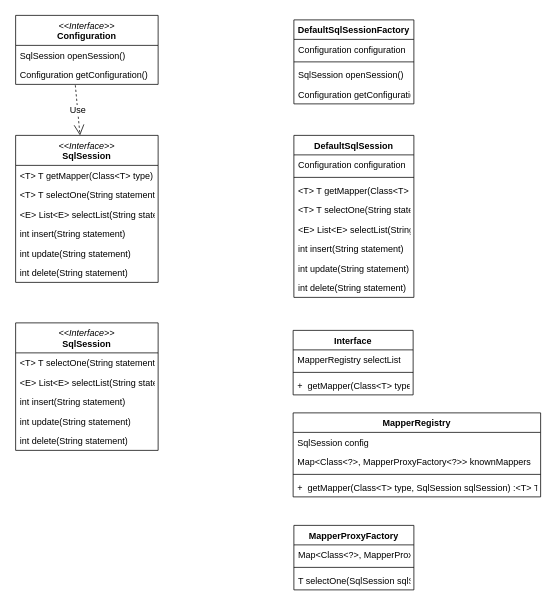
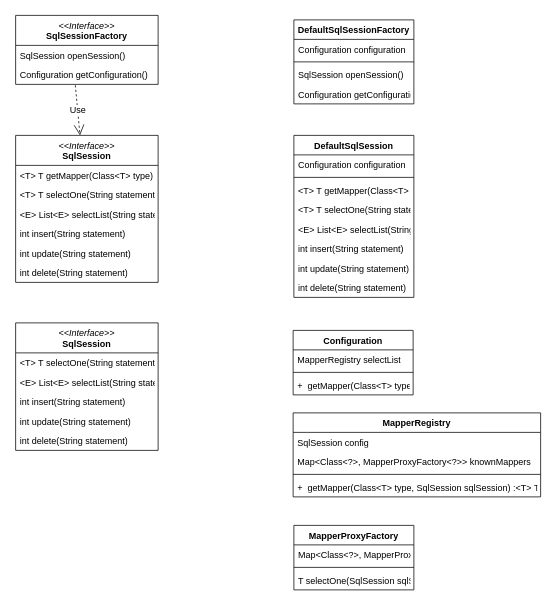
(87, 31) -> (87, 31)
(353, 341) -> (353, 341)
